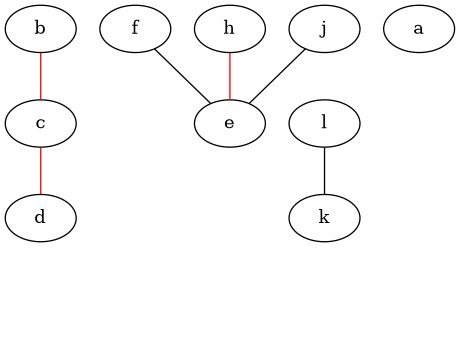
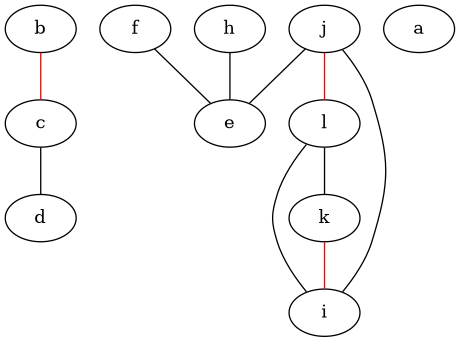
(230, 76) -> (230, 76)
none -> (325, 76)
(41, 171) -> (41, 171)
none -> (325, 313)
